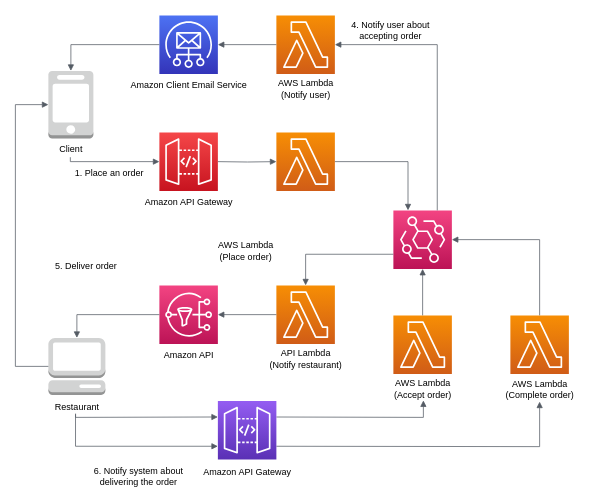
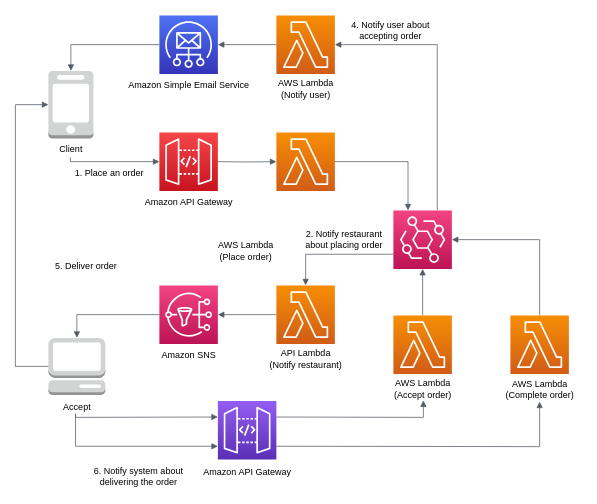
(189, 85) -> (189, 85)
none -> (344, 240)
(189, 355) -> (189, 355)
(77, 407) -> (77, 407)
